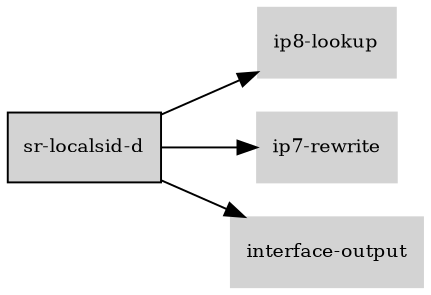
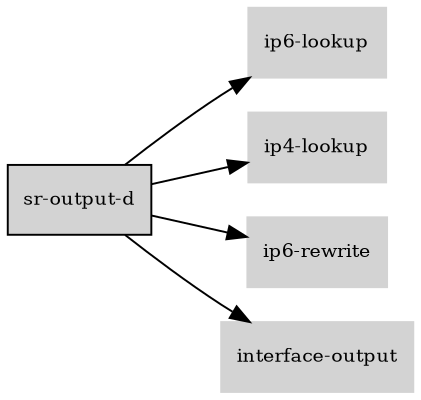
none -> (317, 43)
(327, 43) -> (317, 147)
(84, 147) -> (80, 200)
(327, 147) -> (317, 252)
